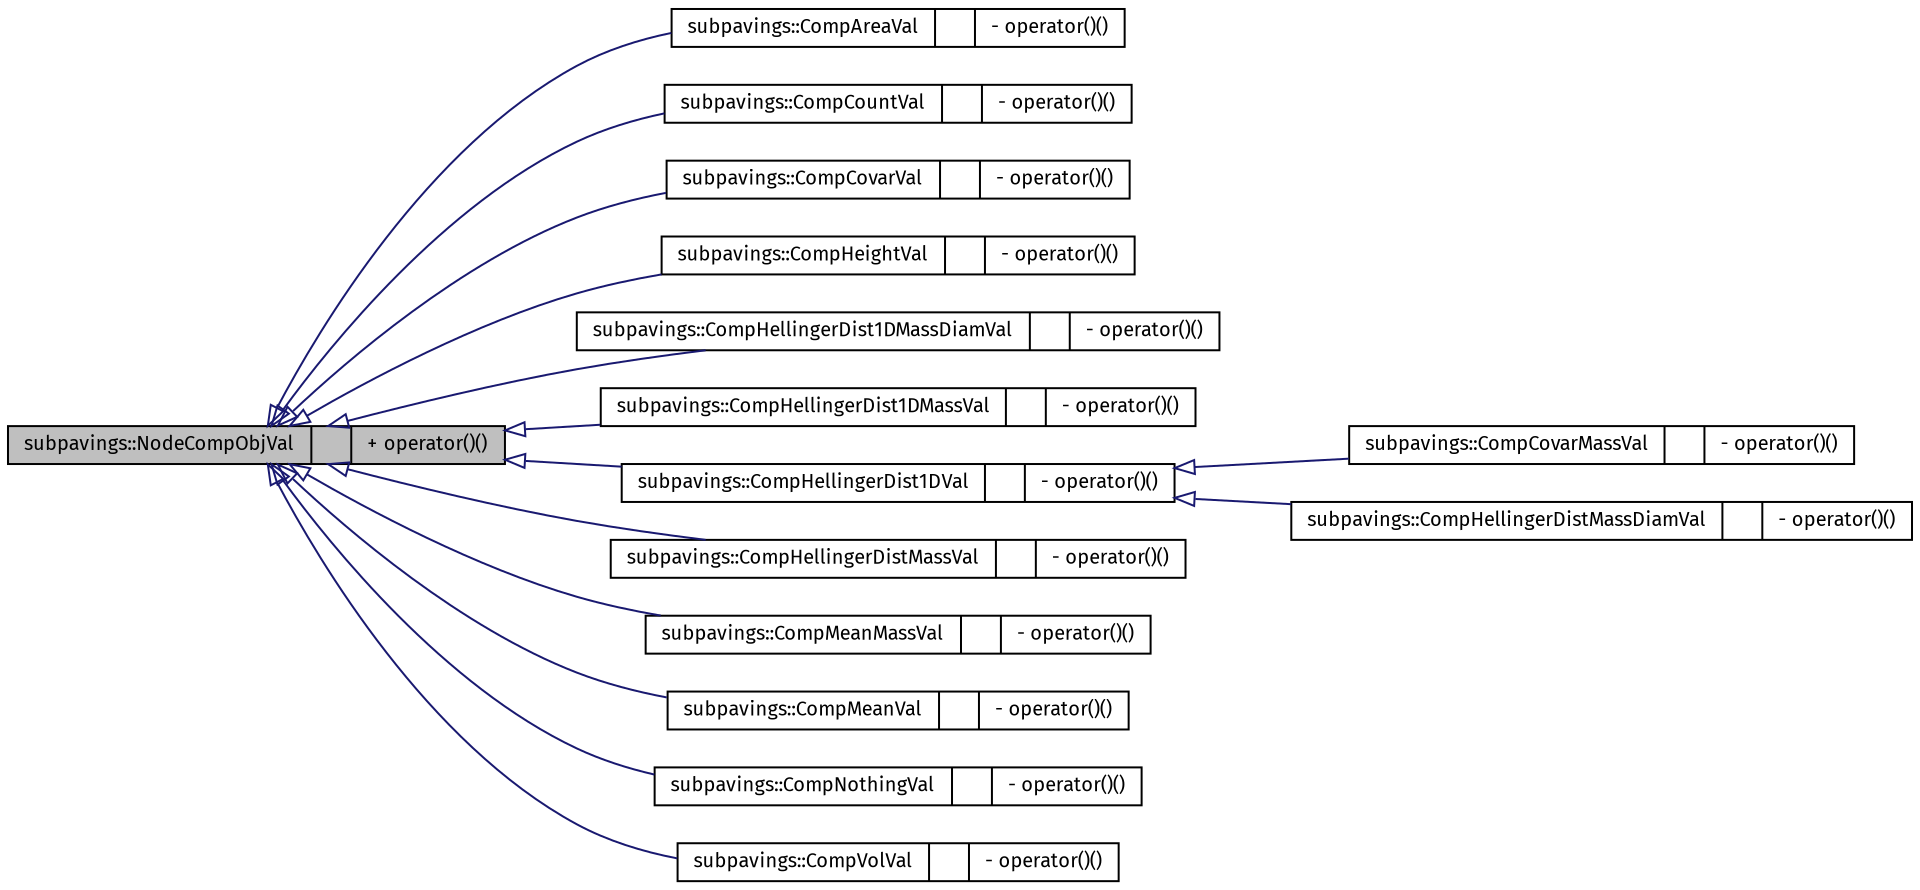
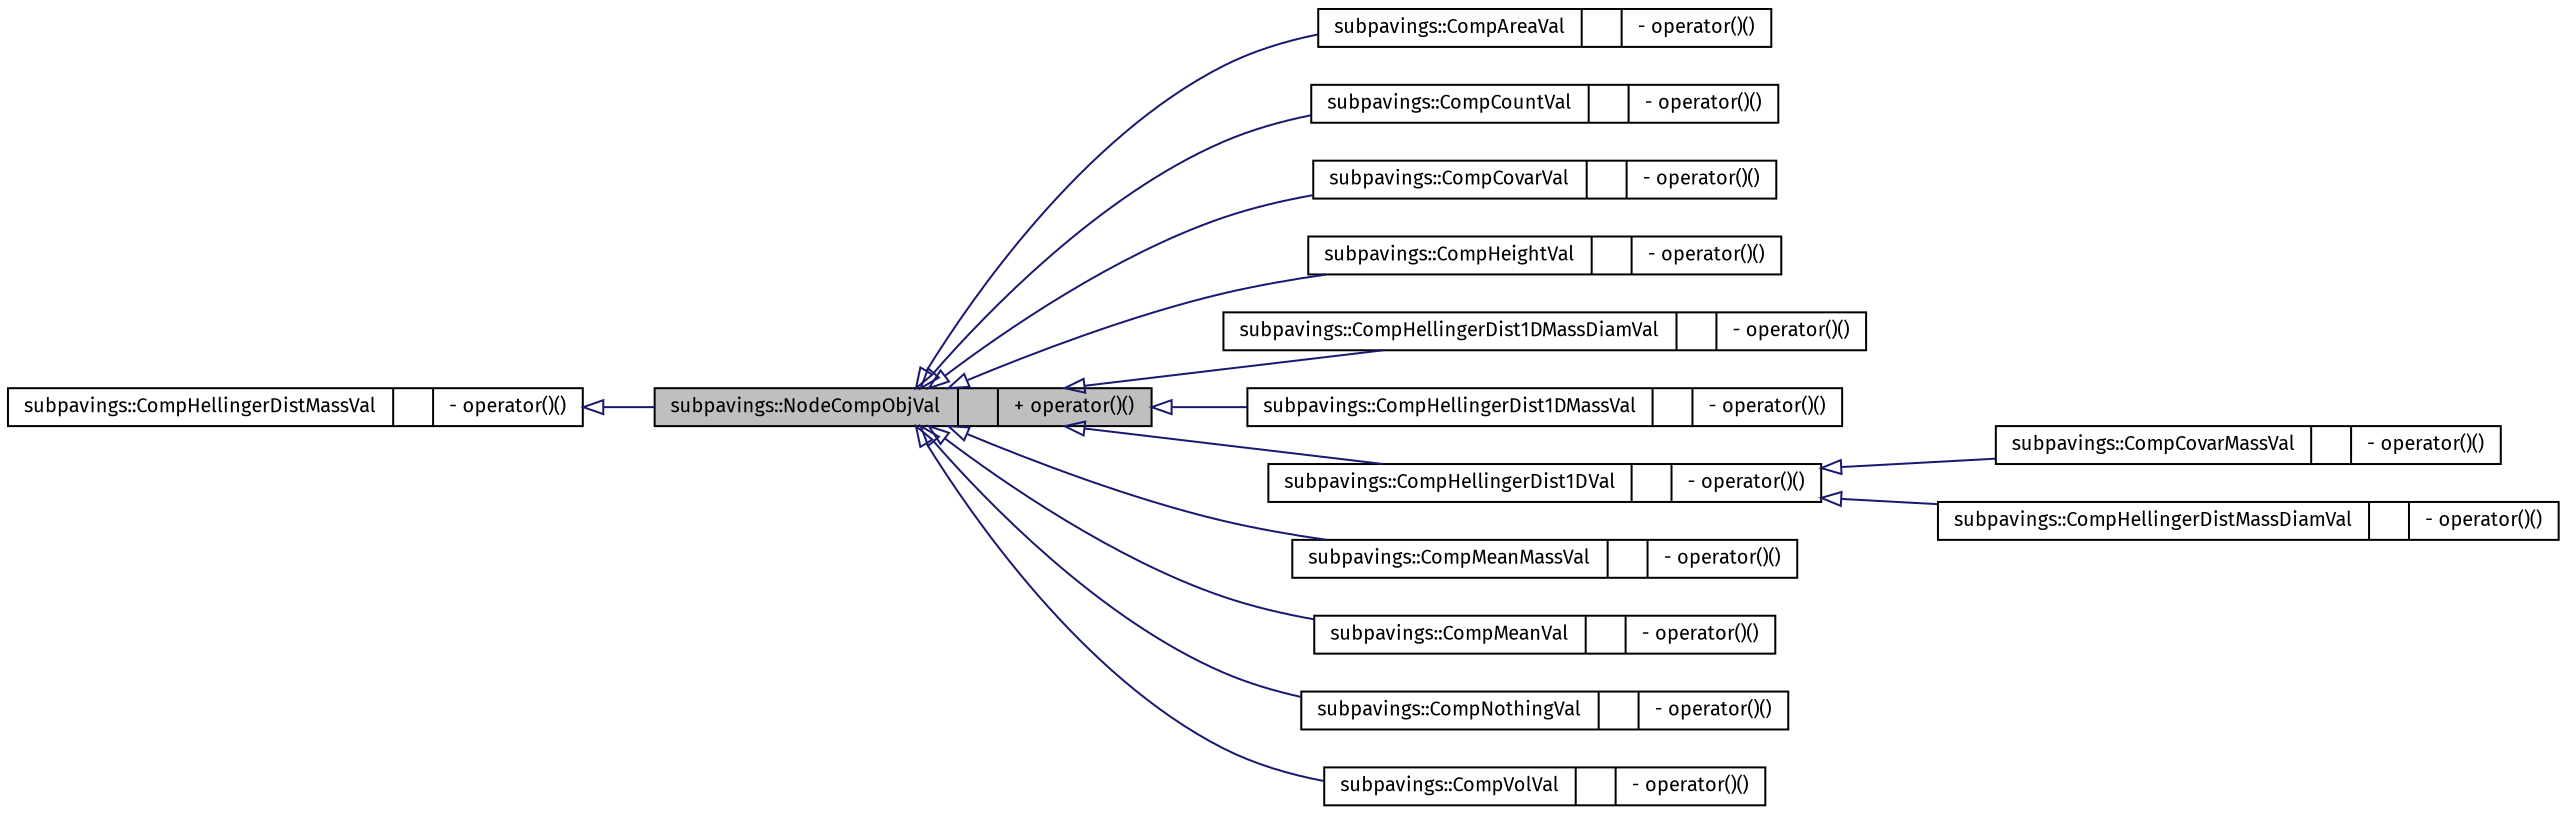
(525, 511) -> (629, 407)
